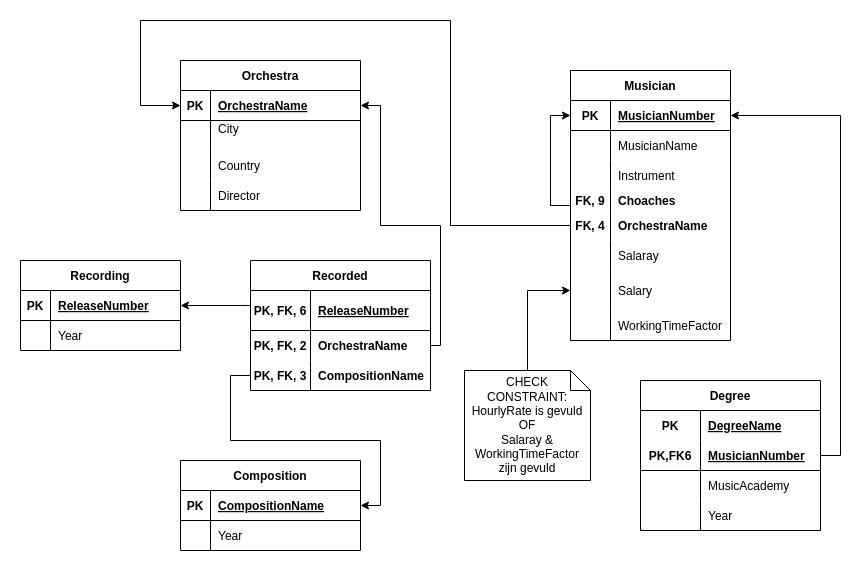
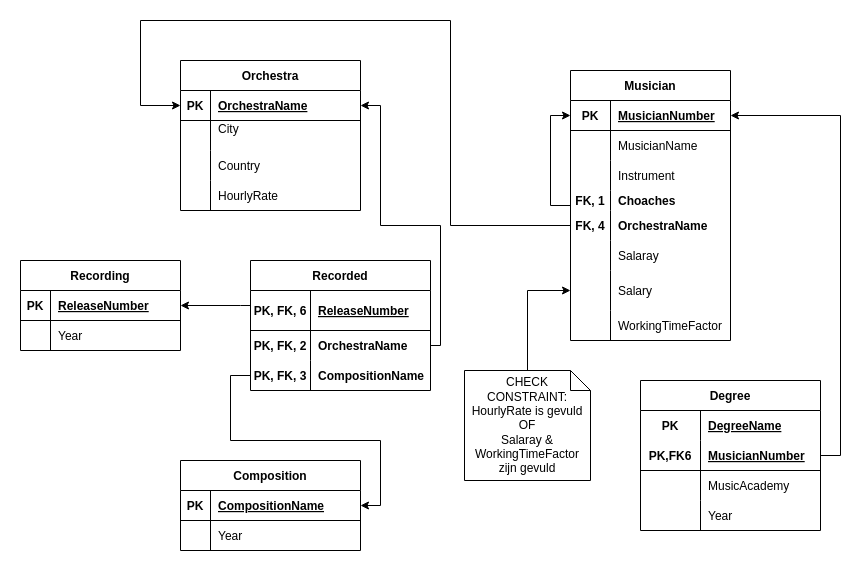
(243, 196) -> (250, 196)
(590, 201) -> (590, 201)
